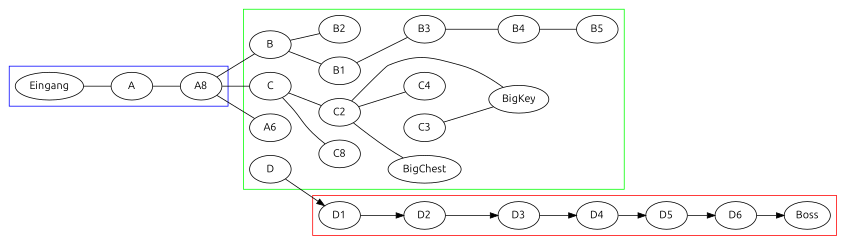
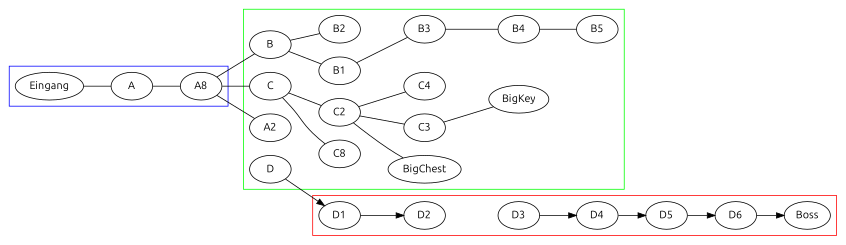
(423, 58) -> (382, 120)
(270, 128) -> (270, 128)
(468, 215) -> none
